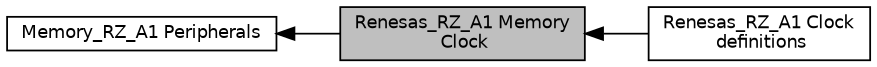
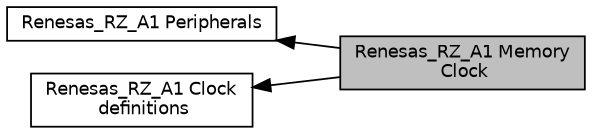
(142, 34) -> (142, 24)
(626, 34) -> (305, 81)
